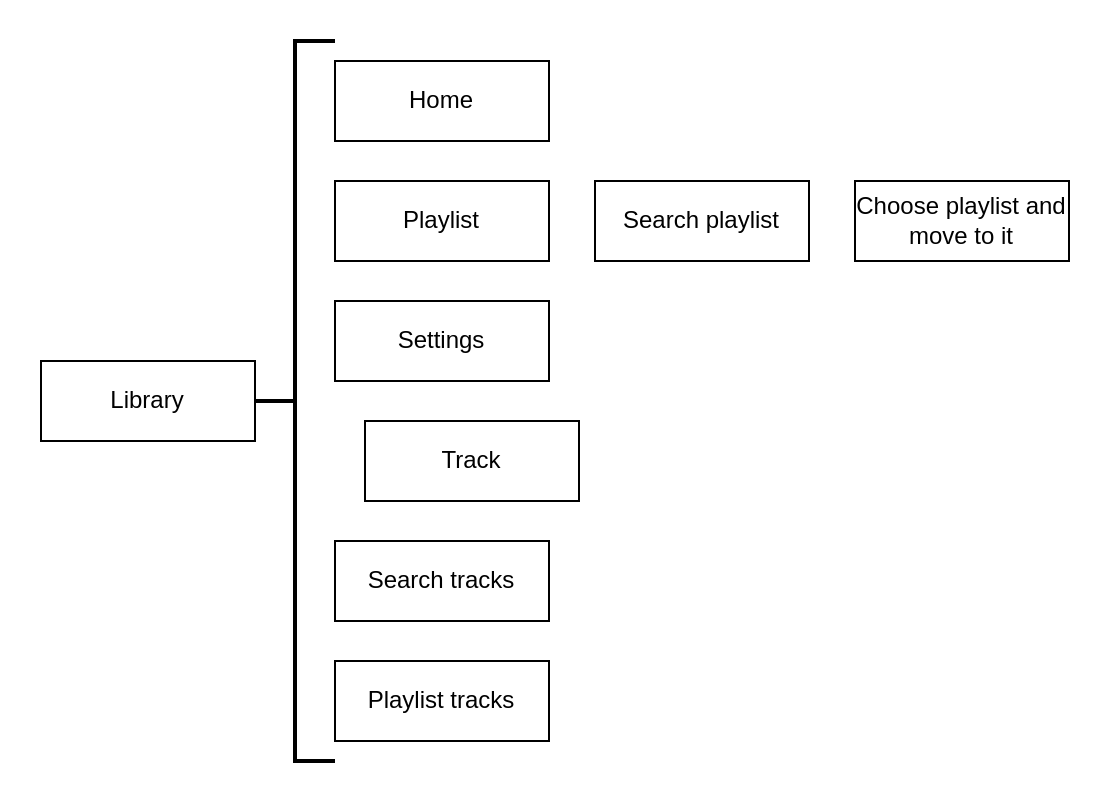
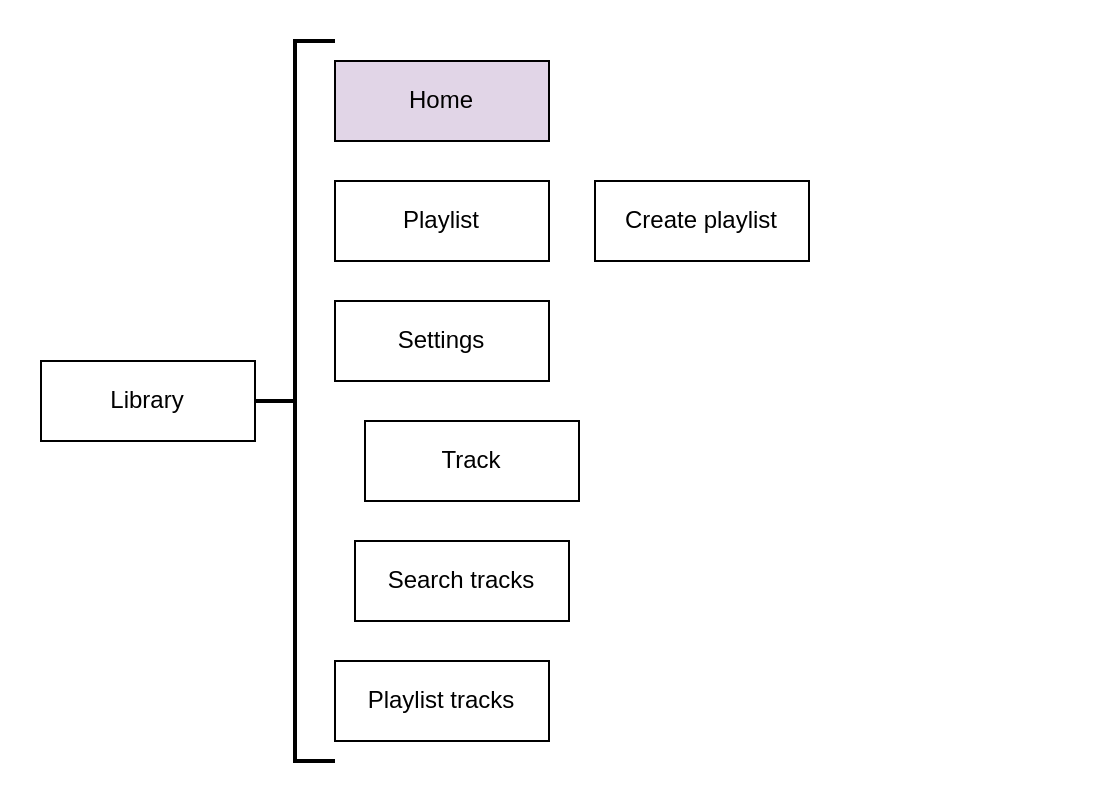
(442, 101) -> (442, 101)
(702, 221) -> (702, 221)
(962, 221) -> none
(442, 581) -> (462, 581)
